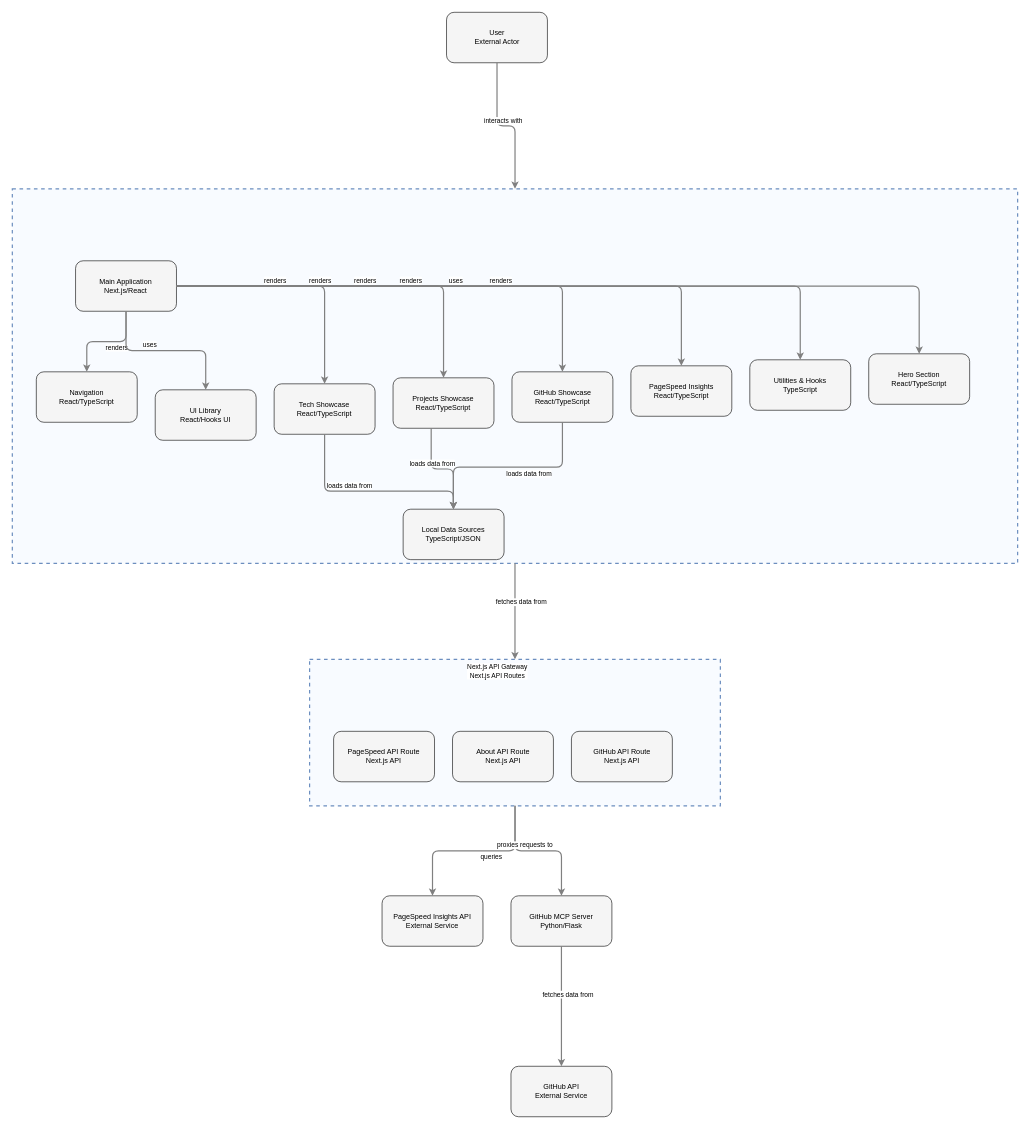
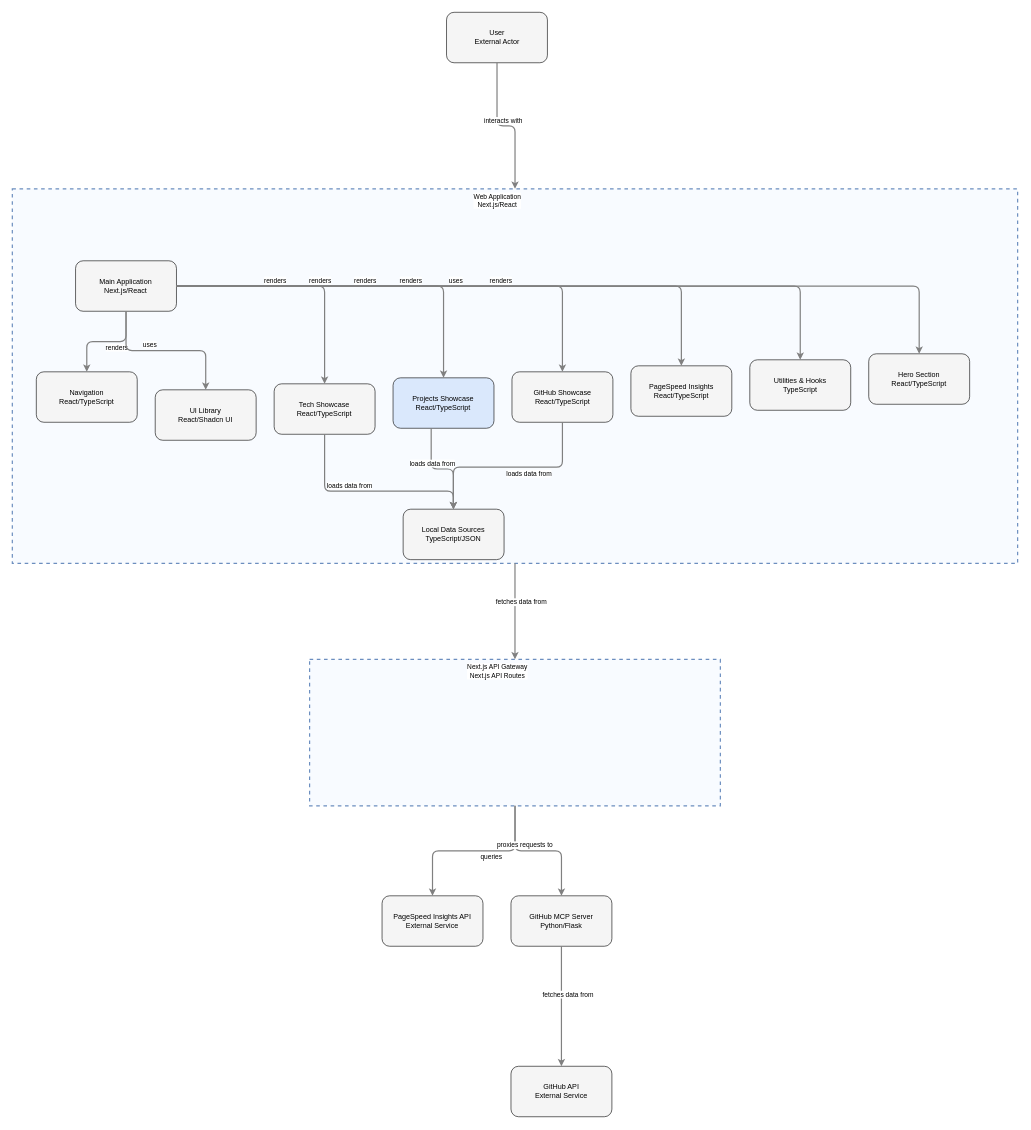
none -> (497, 201)
(443, 403) -> (443, 403)
(206, 415) -> (206, 415)
(384, 756) -> none
(503, 756) -> none
(622, 756) -> none
